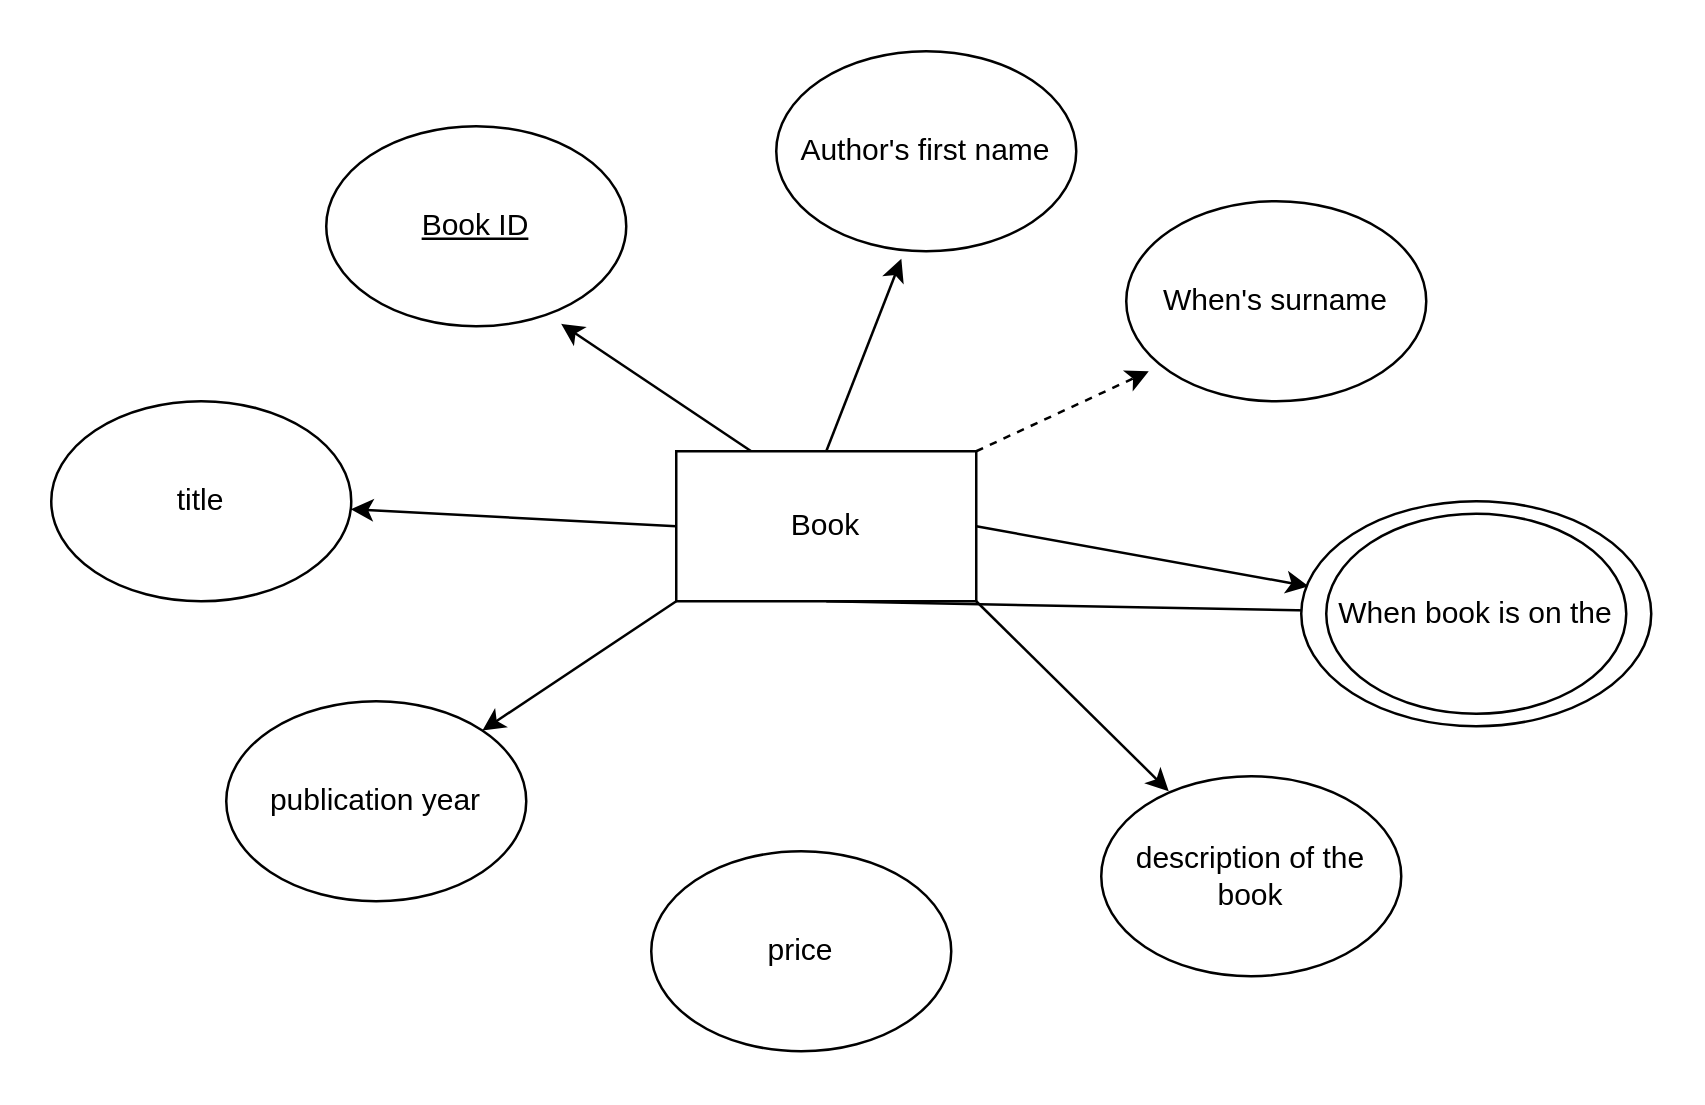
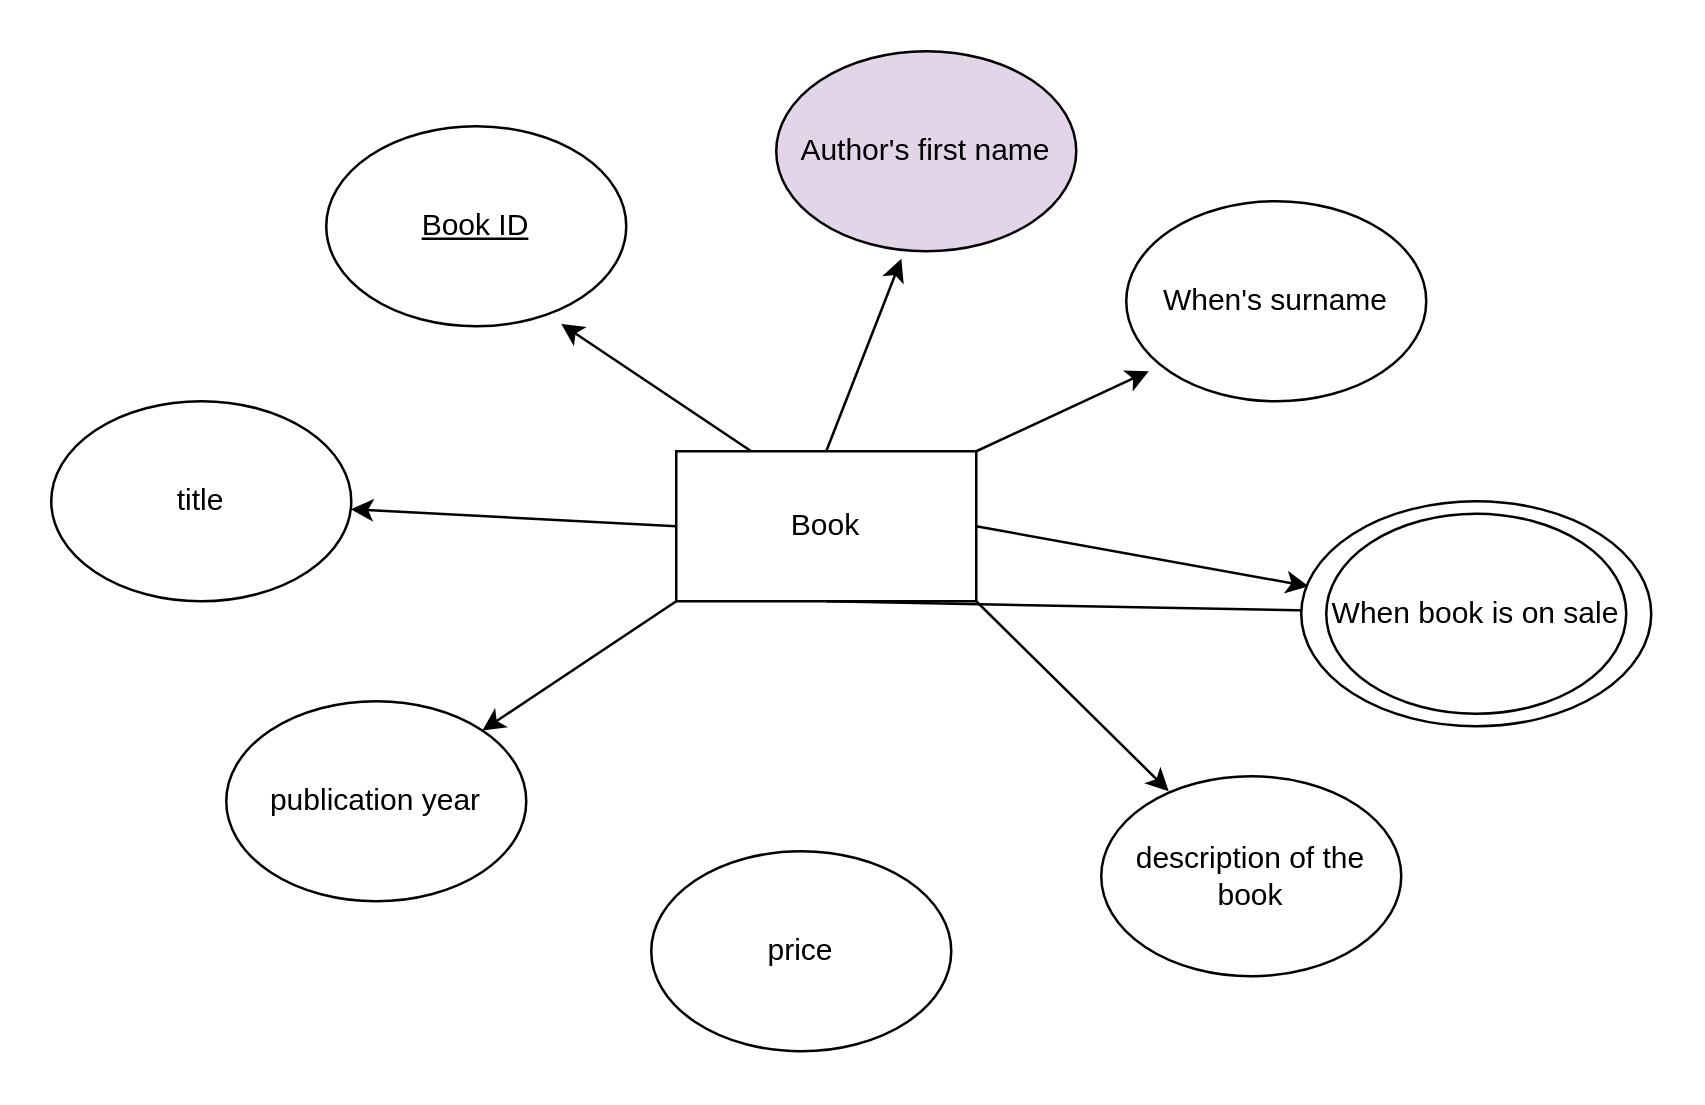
(926, 151) -> (926, 151)
(1053, 415) -> (1053, 415)
(1476, 614) -> (1476, 614)
